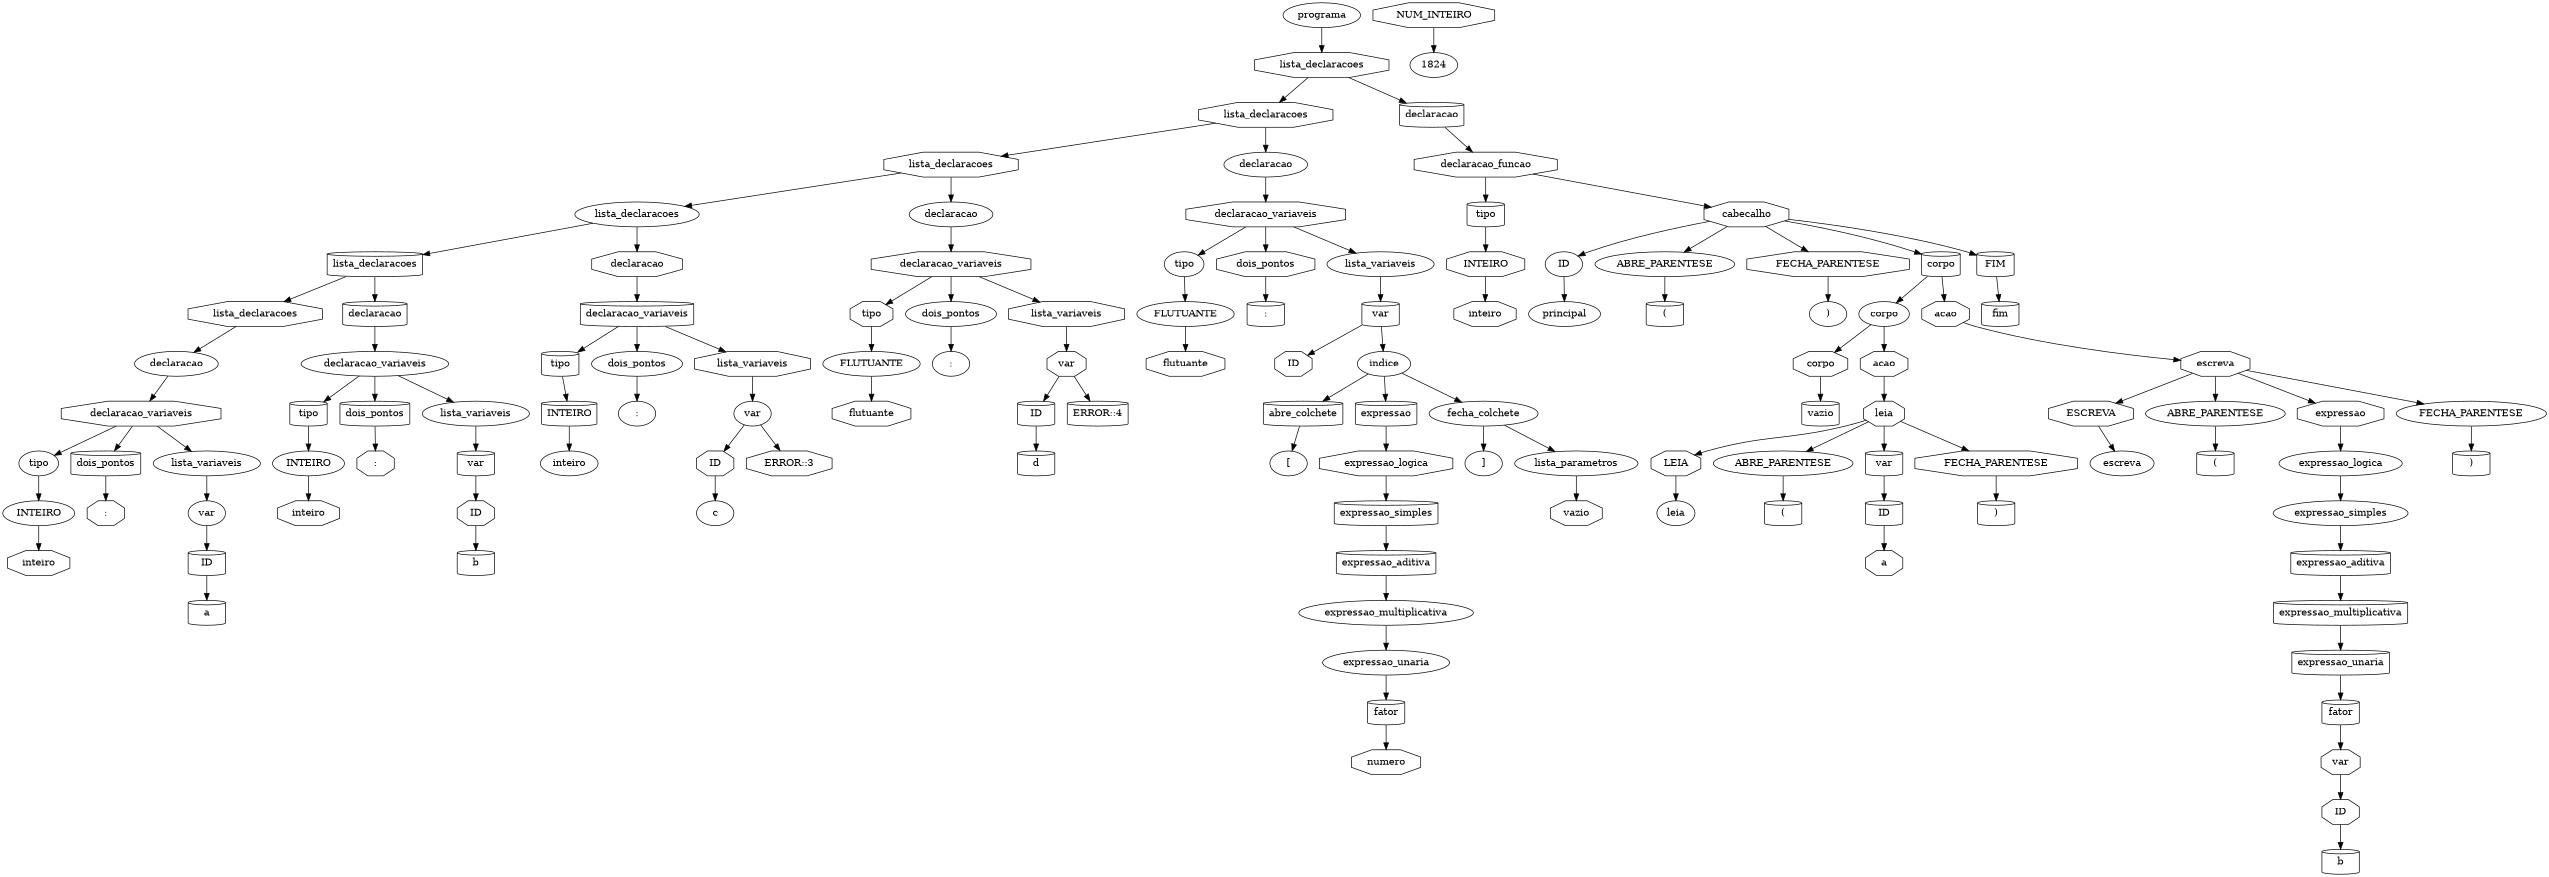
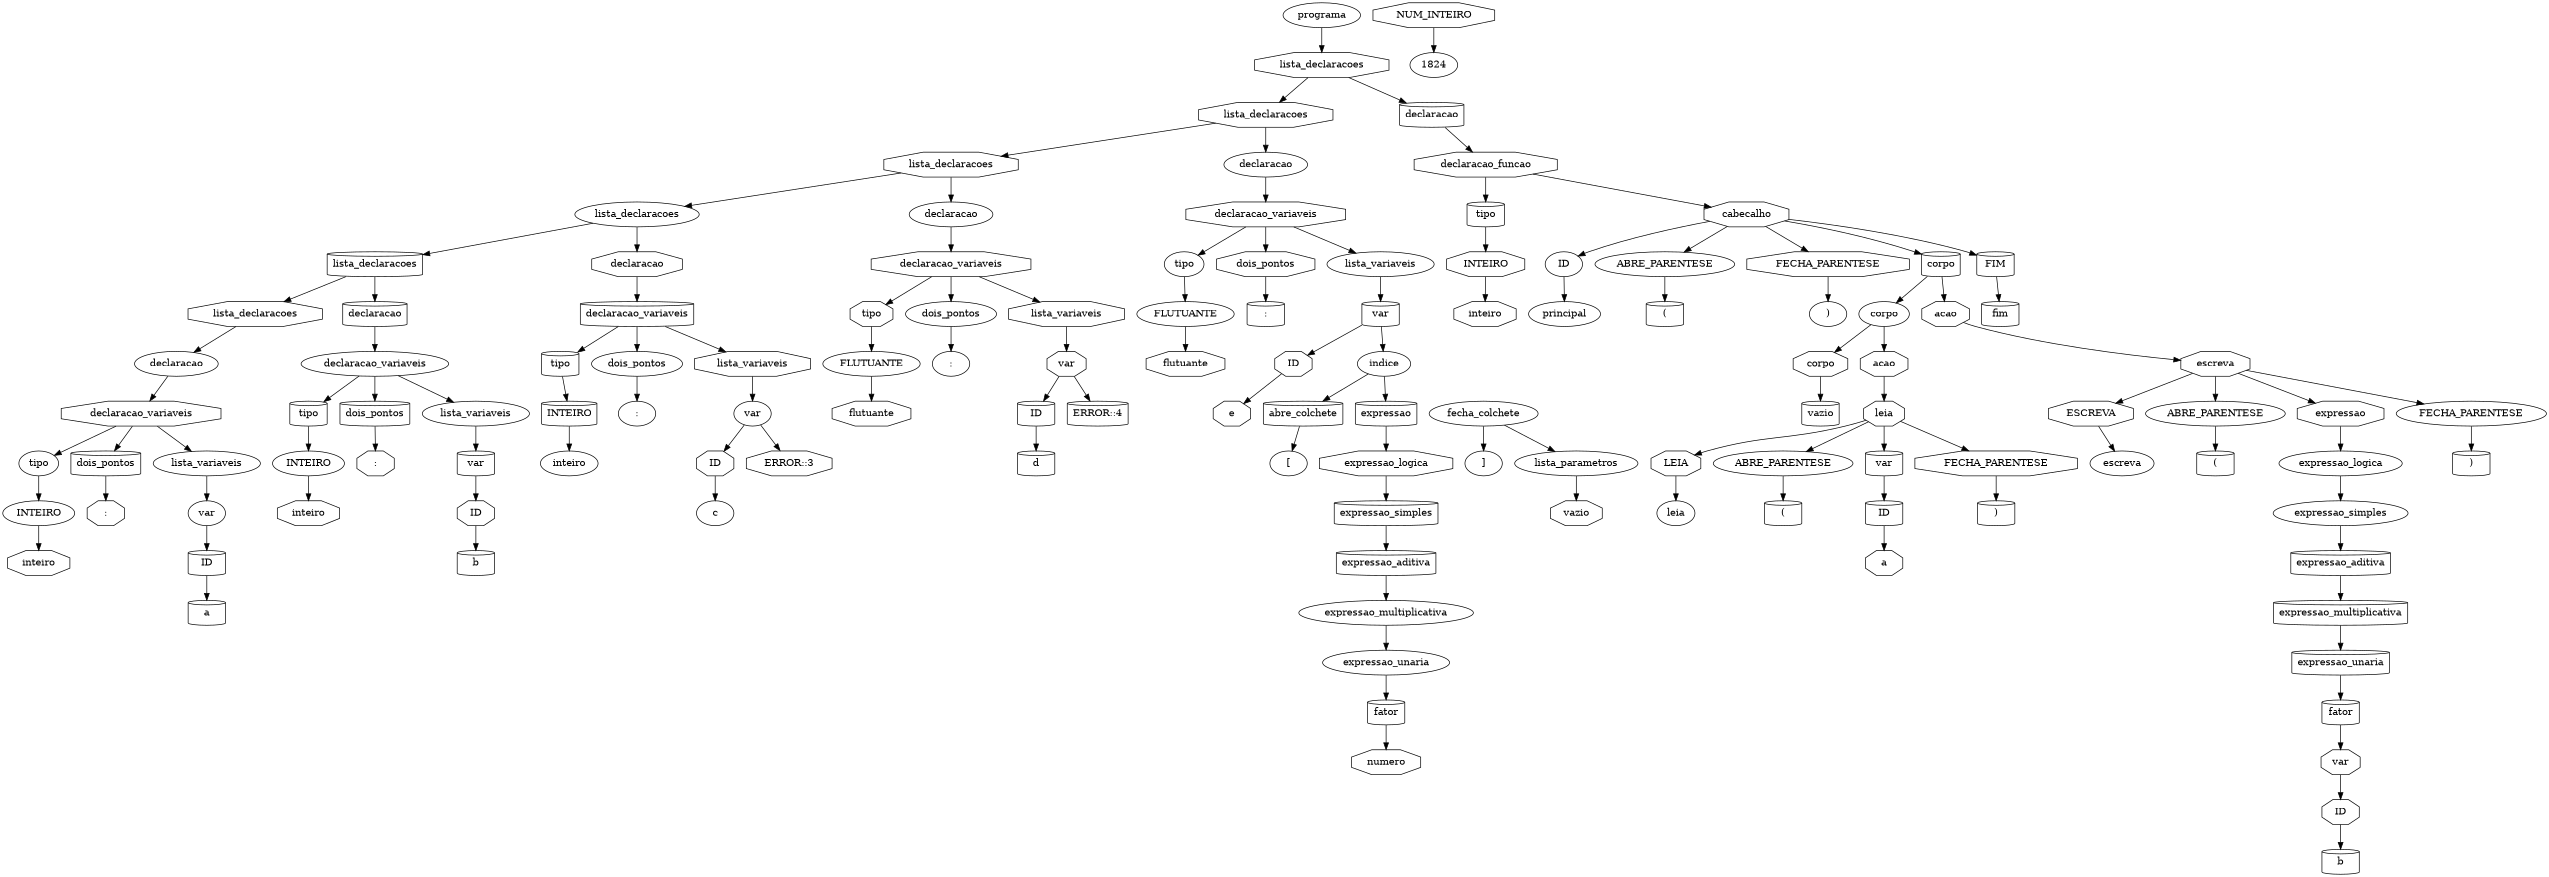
(1429, 386) -> none
none -> (1232, 414)
